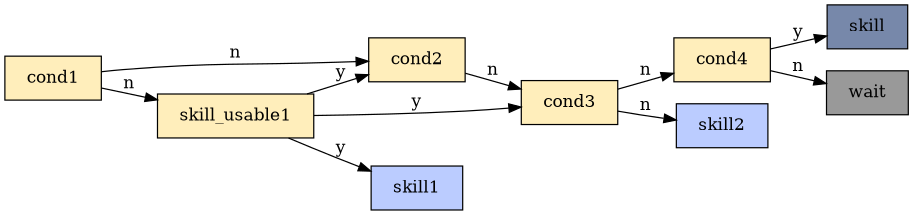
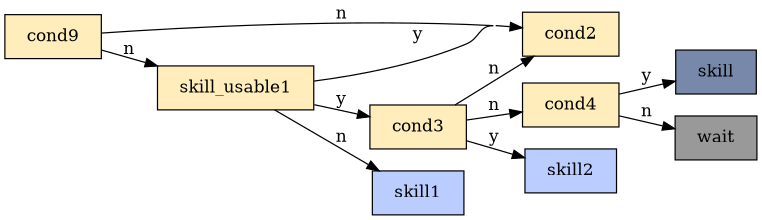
(53, 78) -> (53, 37)
(487, 79) -> (489, 84)
(646, 106) -> (494, 137)
(341, 148) -> (342, 137)
